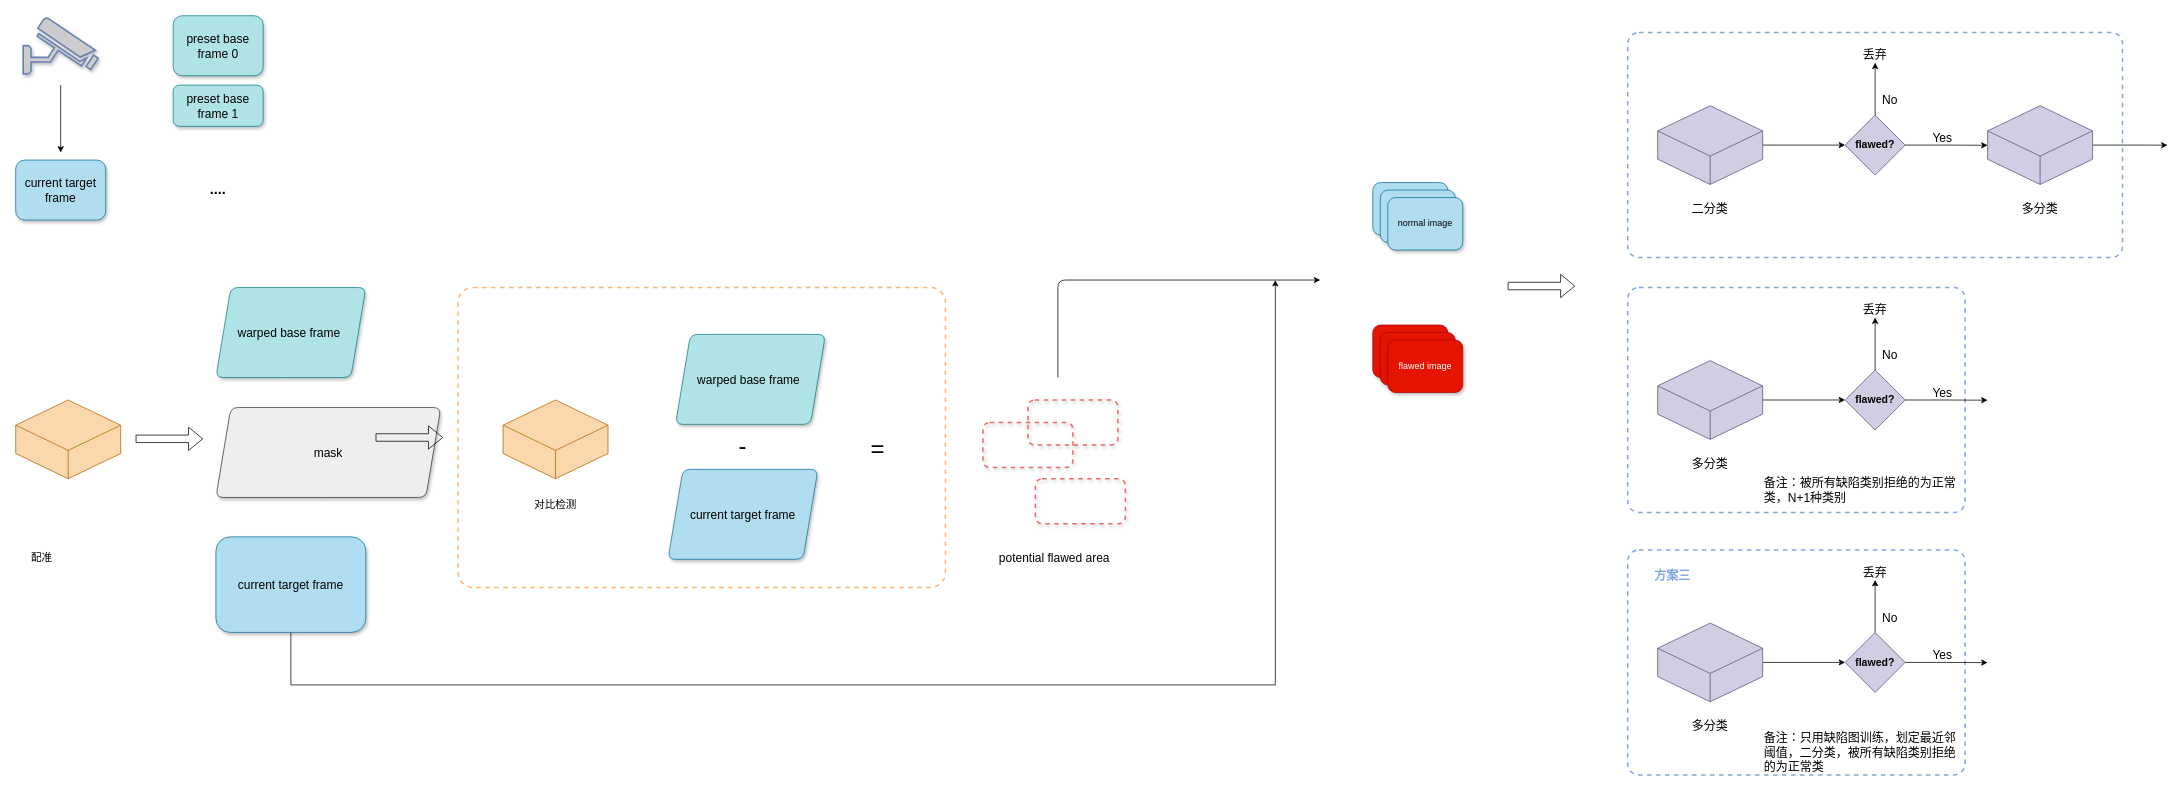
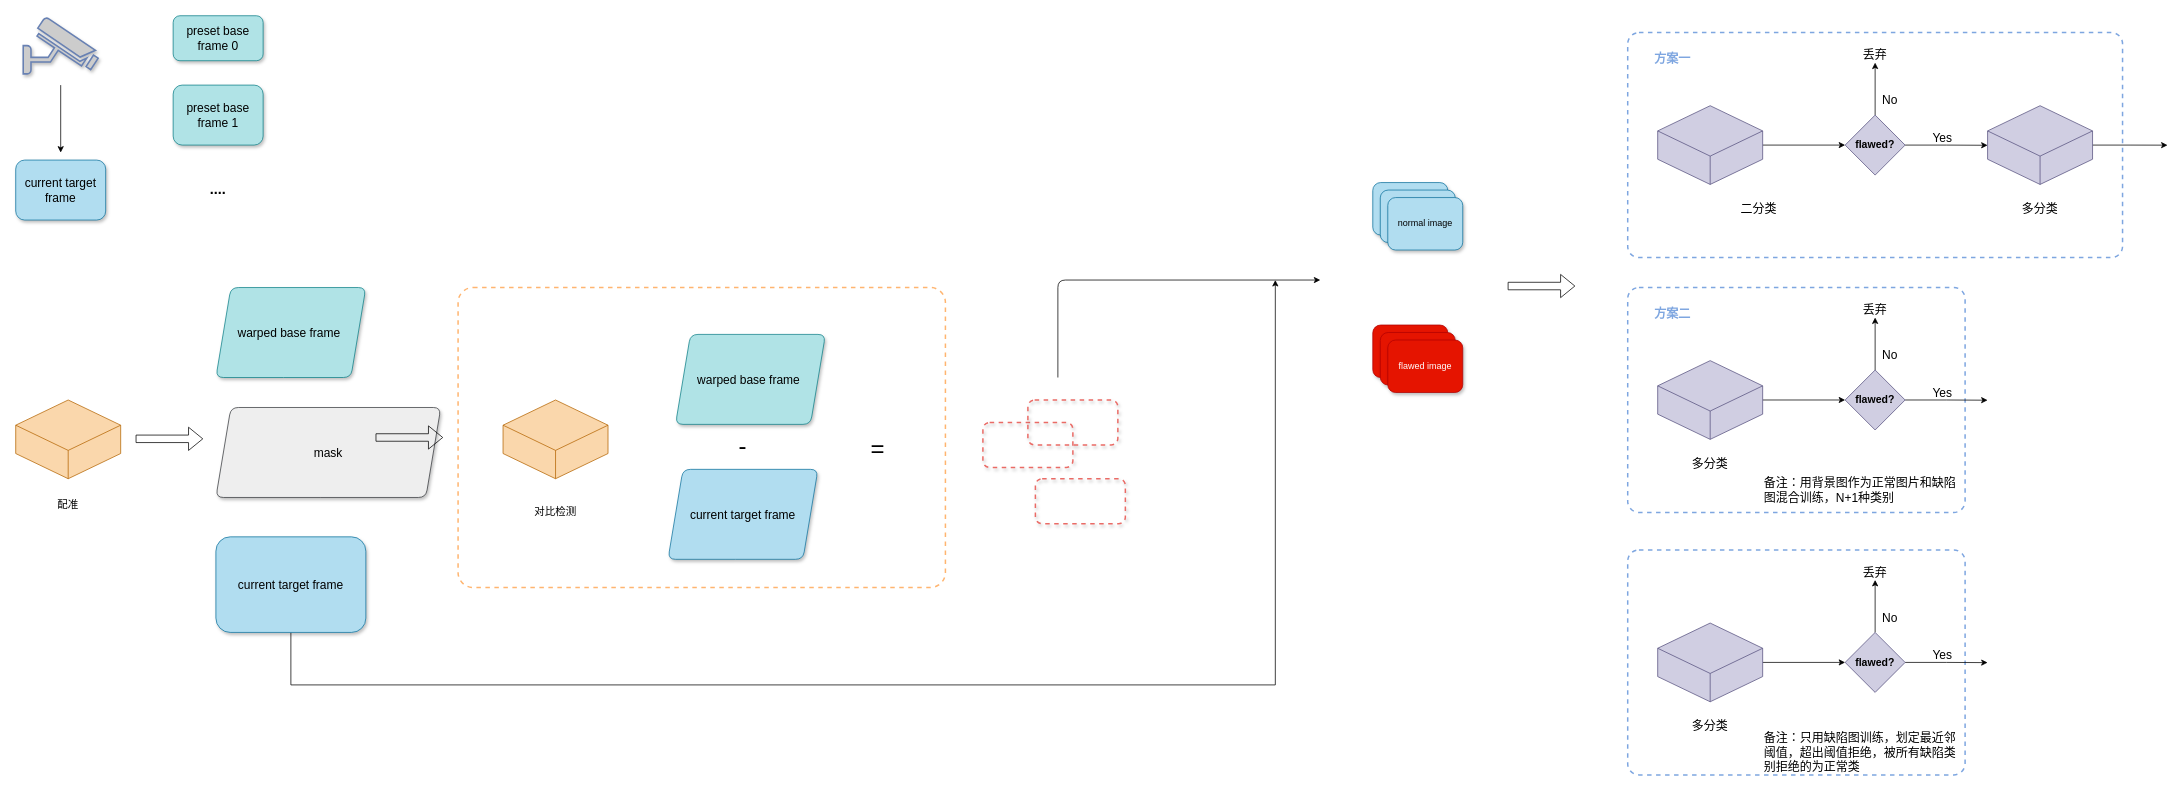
(218, 46) -> (218, 38)
none -> (1673, 59)
(218, 106) -> (218, 115)
(1710, 209) -> (1759, 209)
none -> (1673, 314)
(1861, 490) -> (1861, 490)
(555, 504) -> (555, 512)
(42, 558) -> (68, 505)
(1055, 558) -> none
(1673, 576) -> none
(1861, 753) -> (1861, 753)
